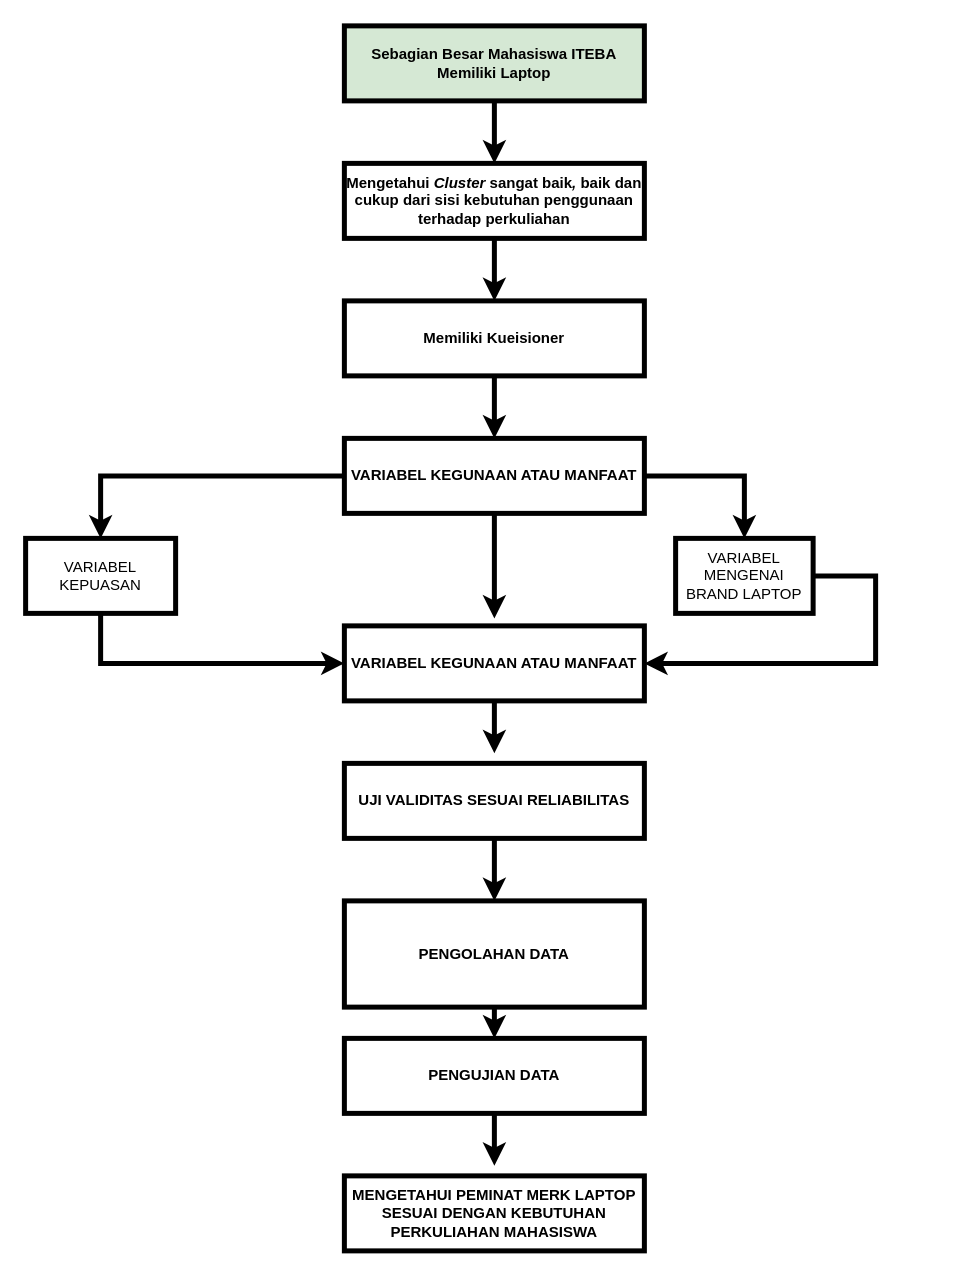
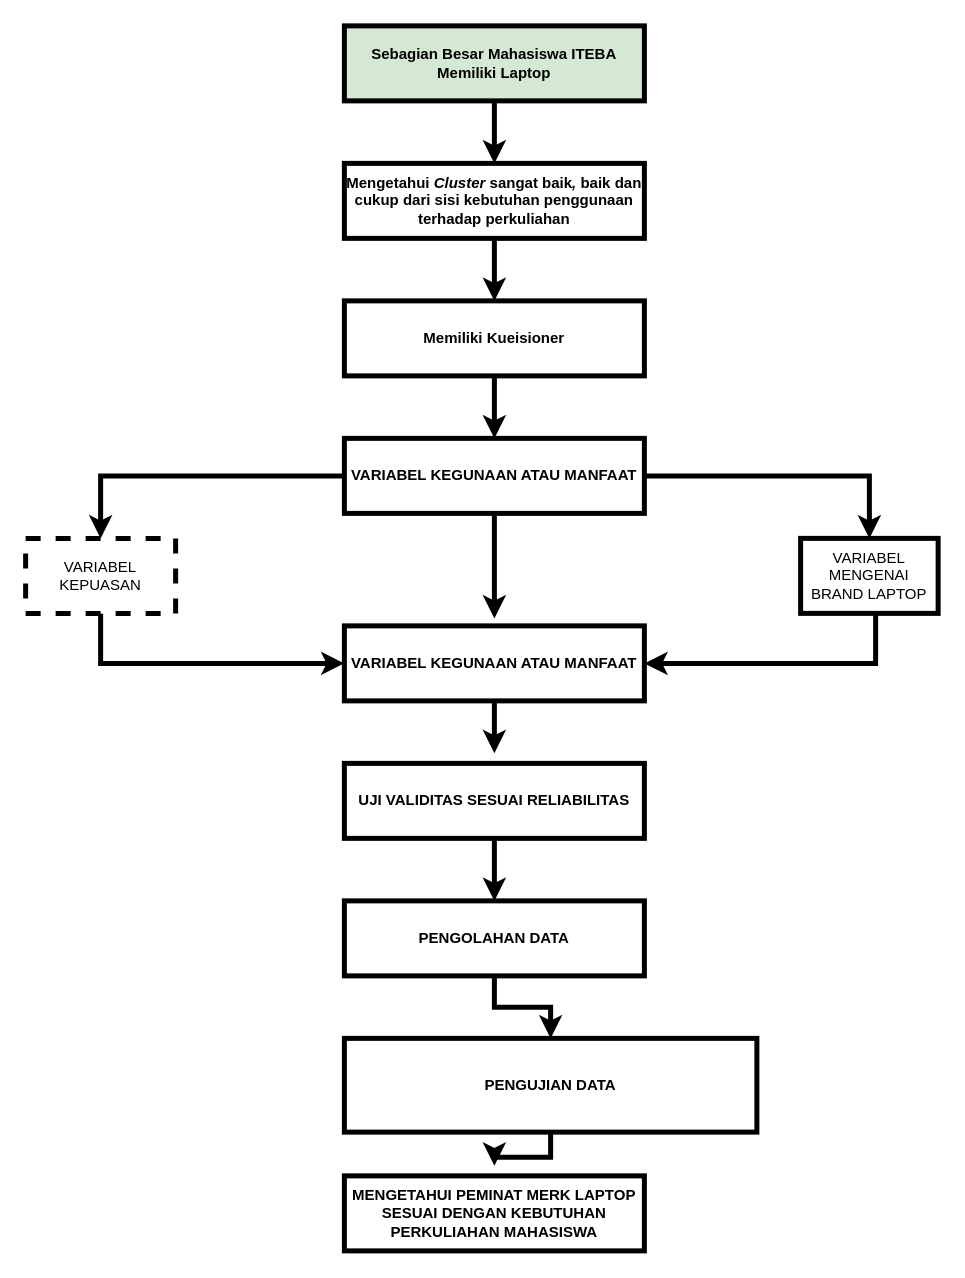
(101, 576) -> (101, 576)
(744, 576) -> (869, 576)
(494, 954) -> (494, 938)
(494, 1076) -> (551, 1085)
